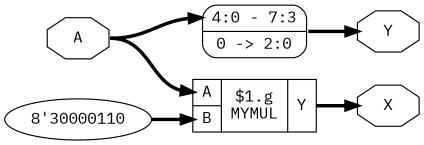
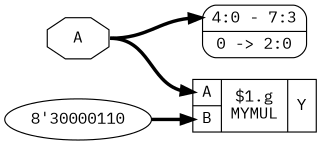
(388, 31) -> none
(388, 106) -> none
